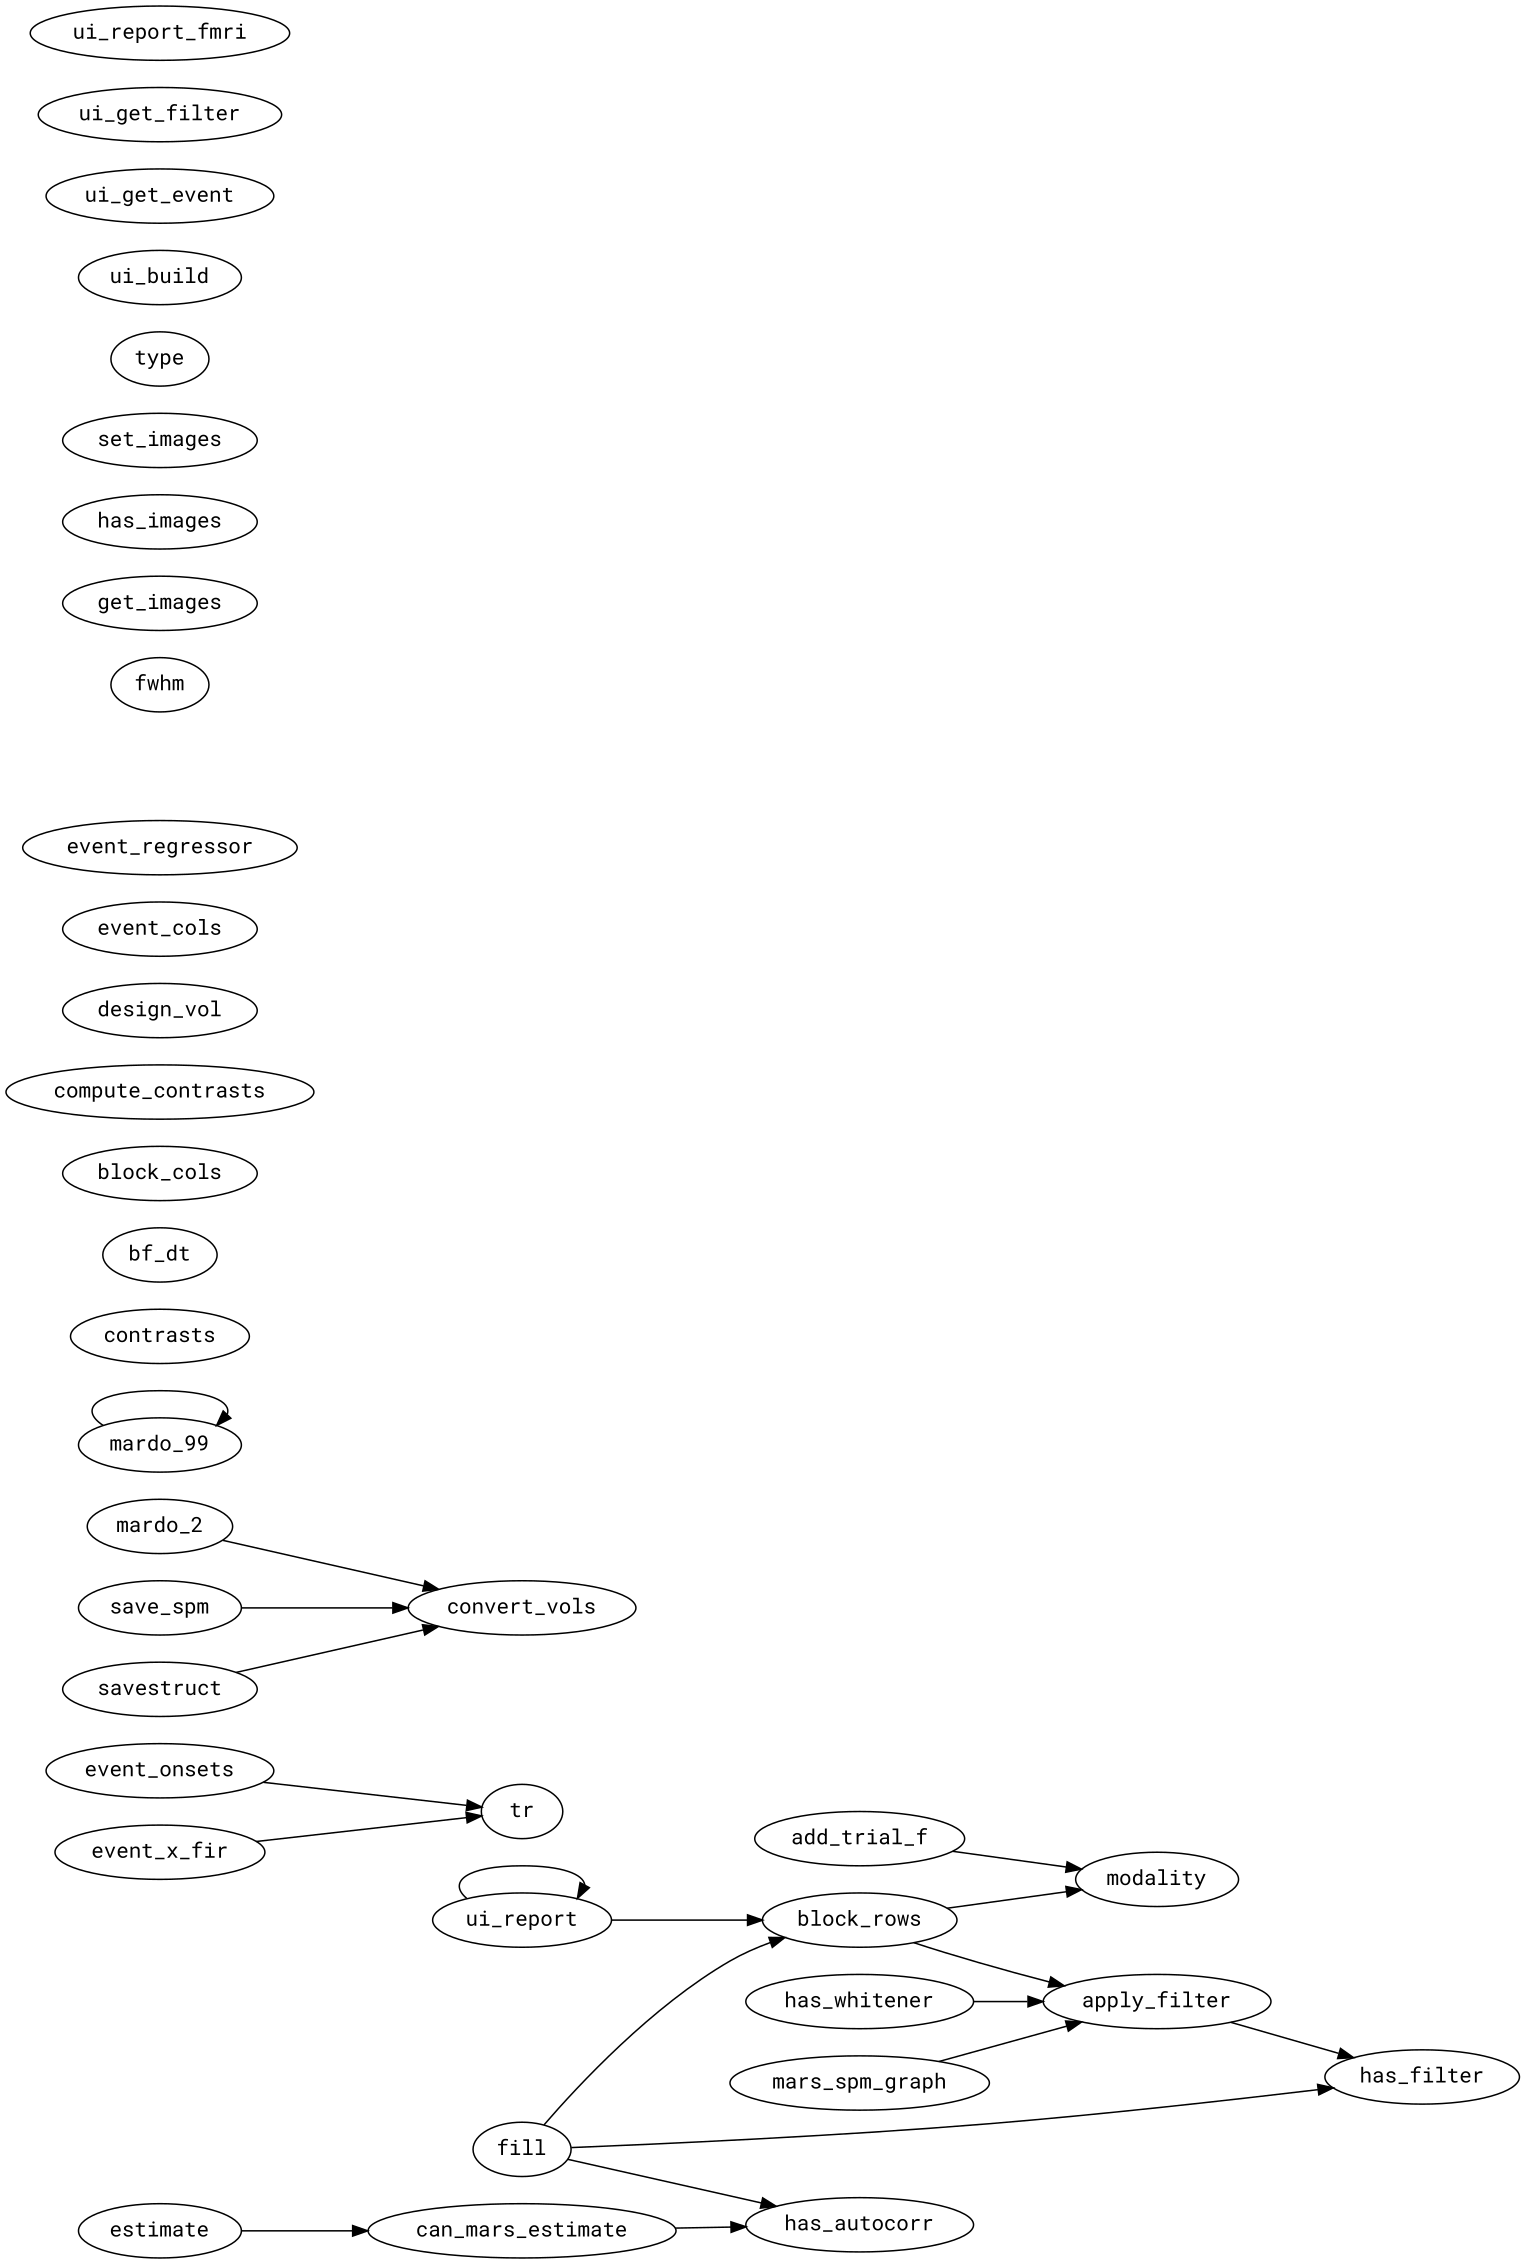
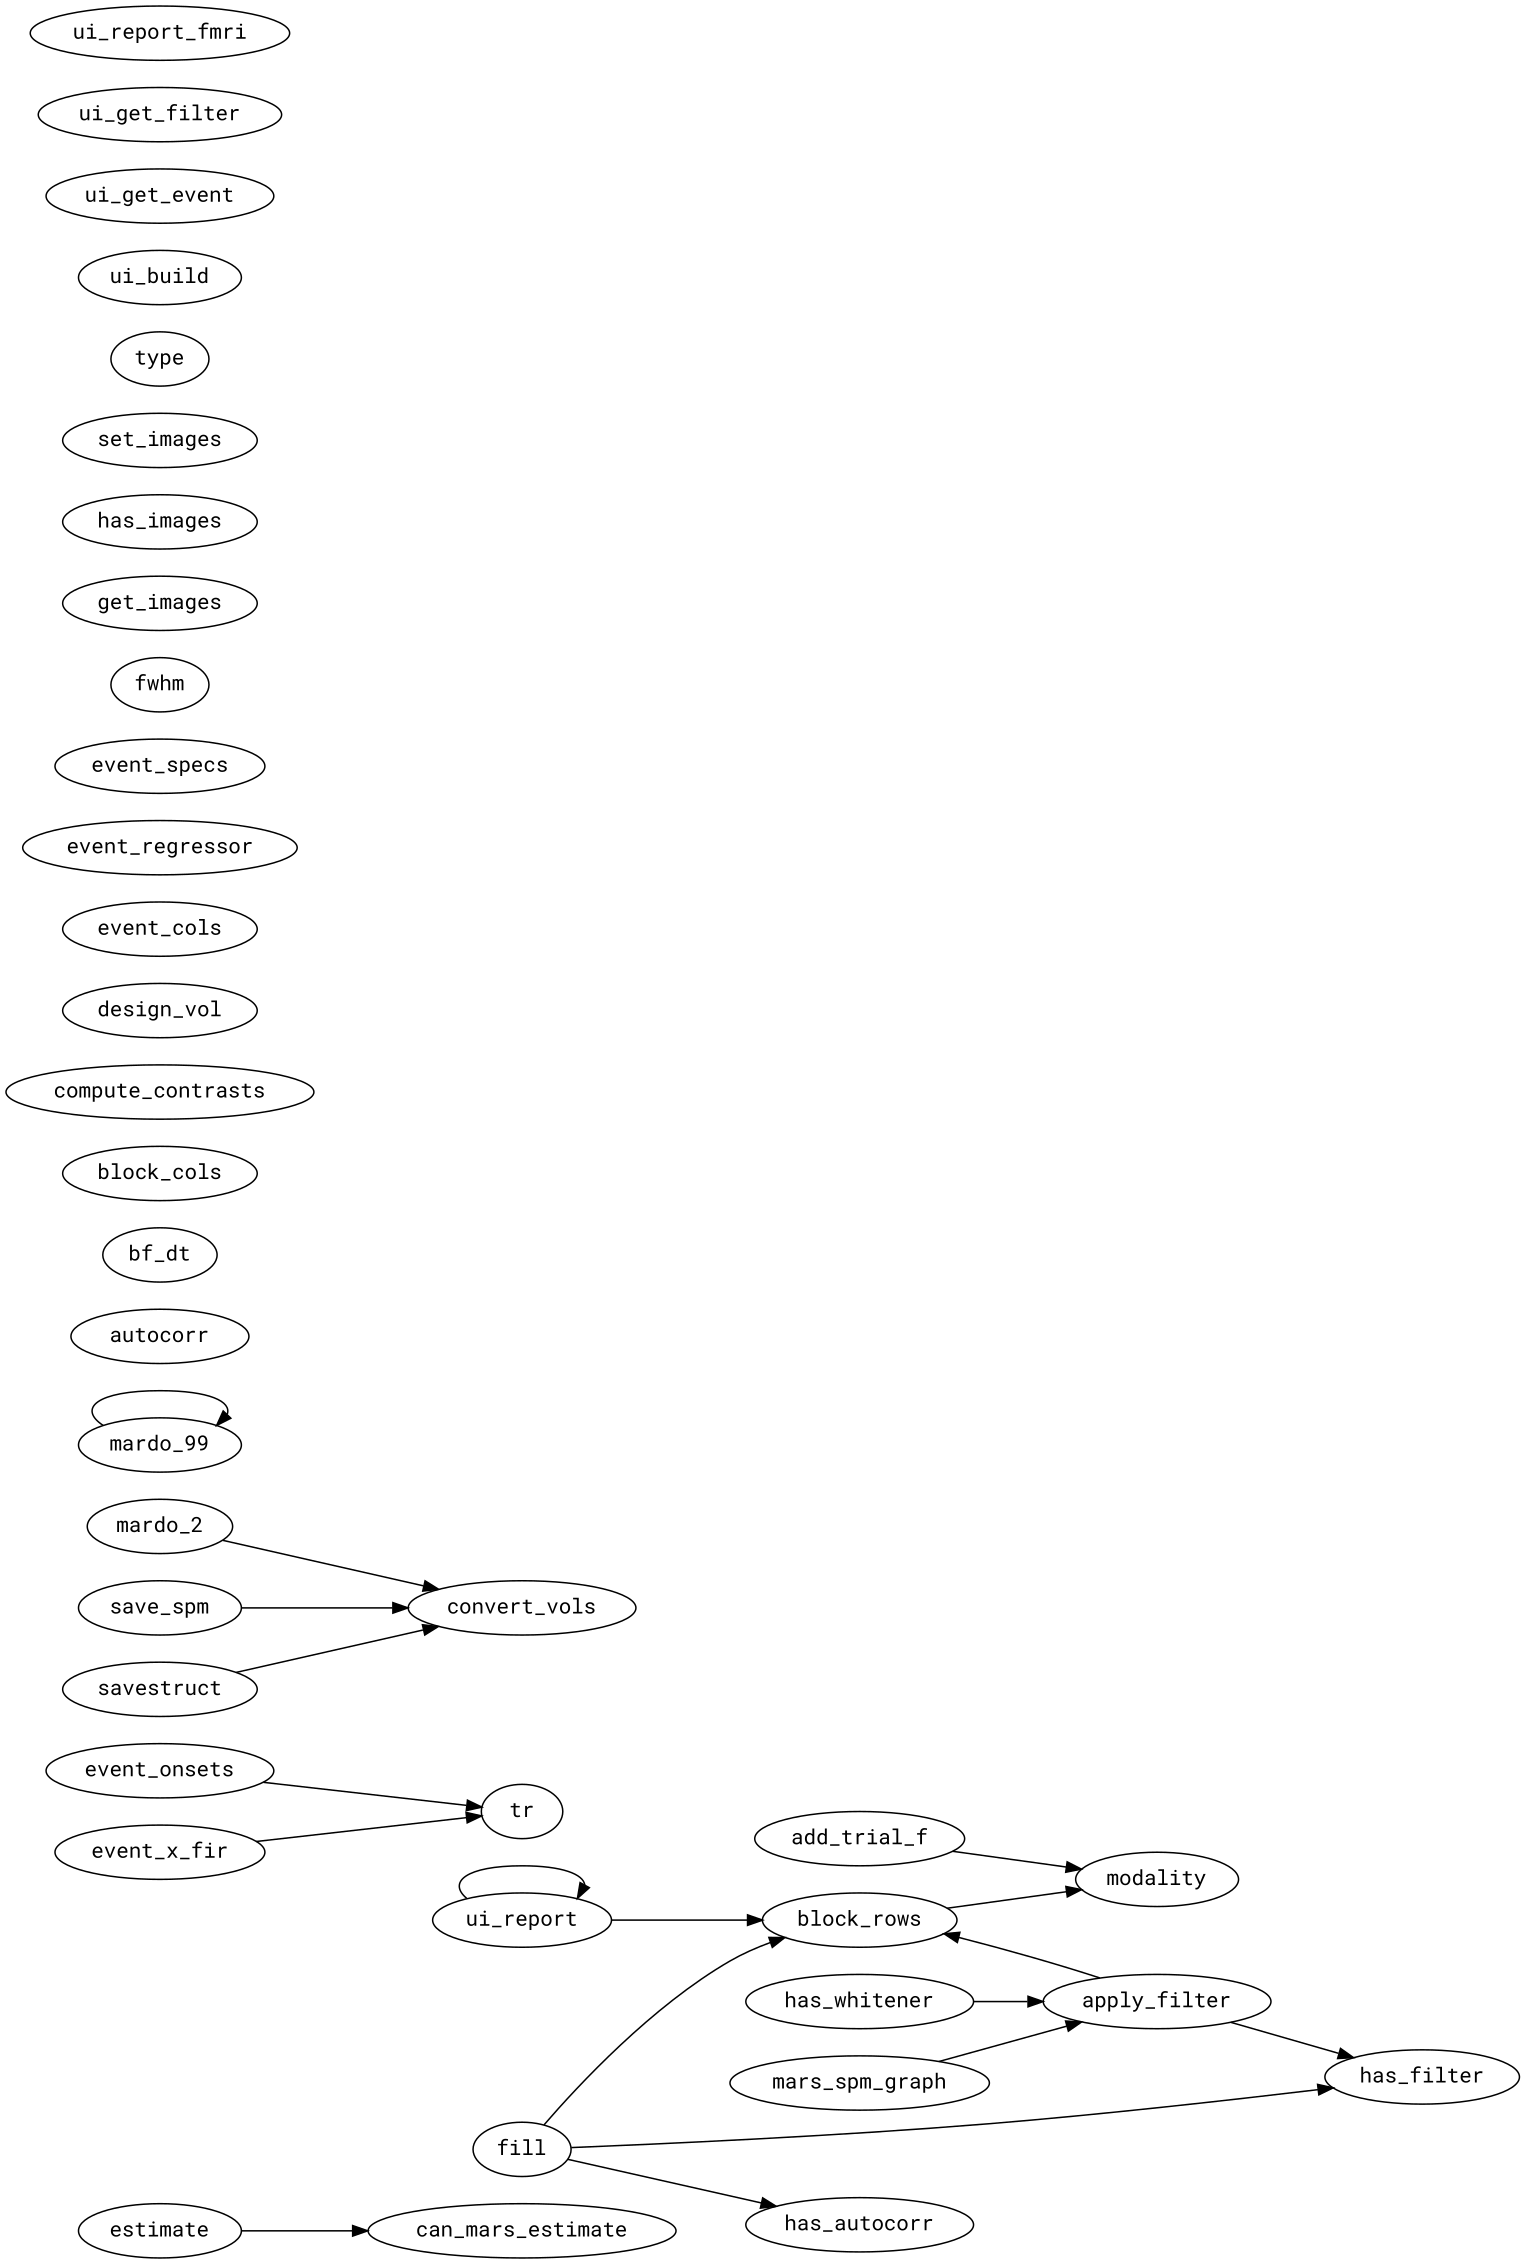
none -> (160, 766)
(160, 1336) -> (160, 1336)
(981, 1963) -> (1030, 1957)
(703, 2228) -> none
